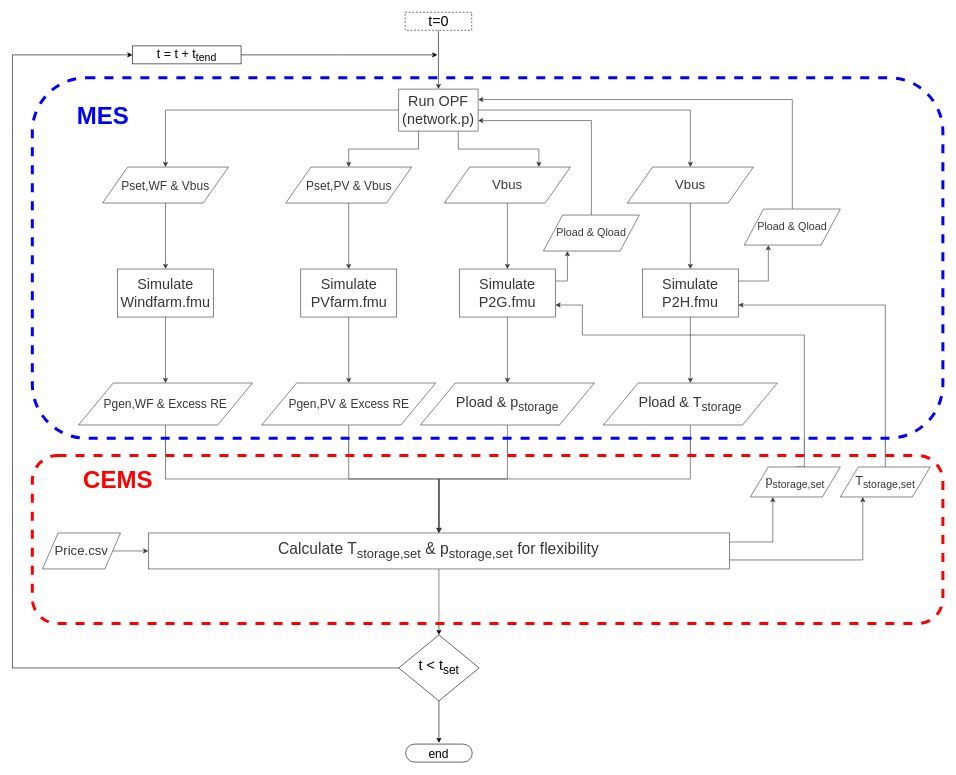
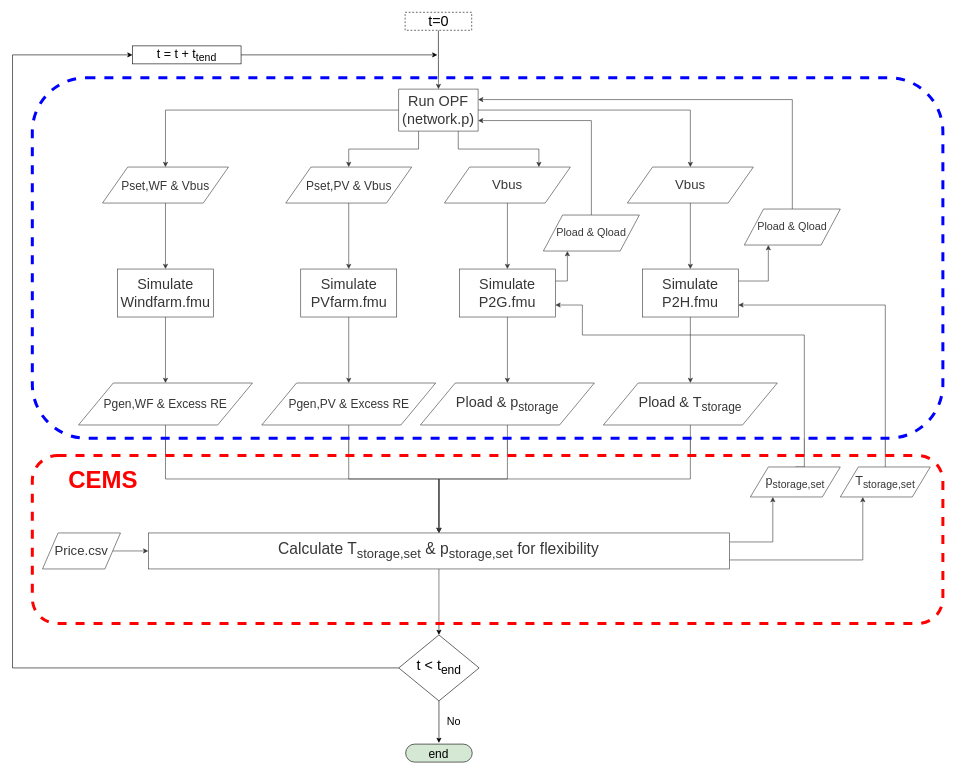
(103, 116) -> none
(118, 479) -> (103, 479)
(439, 667) -> (439, 667)
none -> (454, 722)
(439, 753) -> (439, 753)
